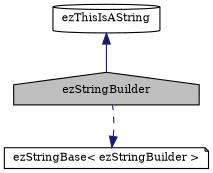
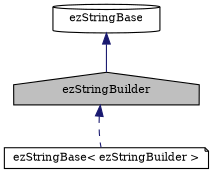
(106, 19) -> (106, 19)
(114, 121) -> (99, 132)
